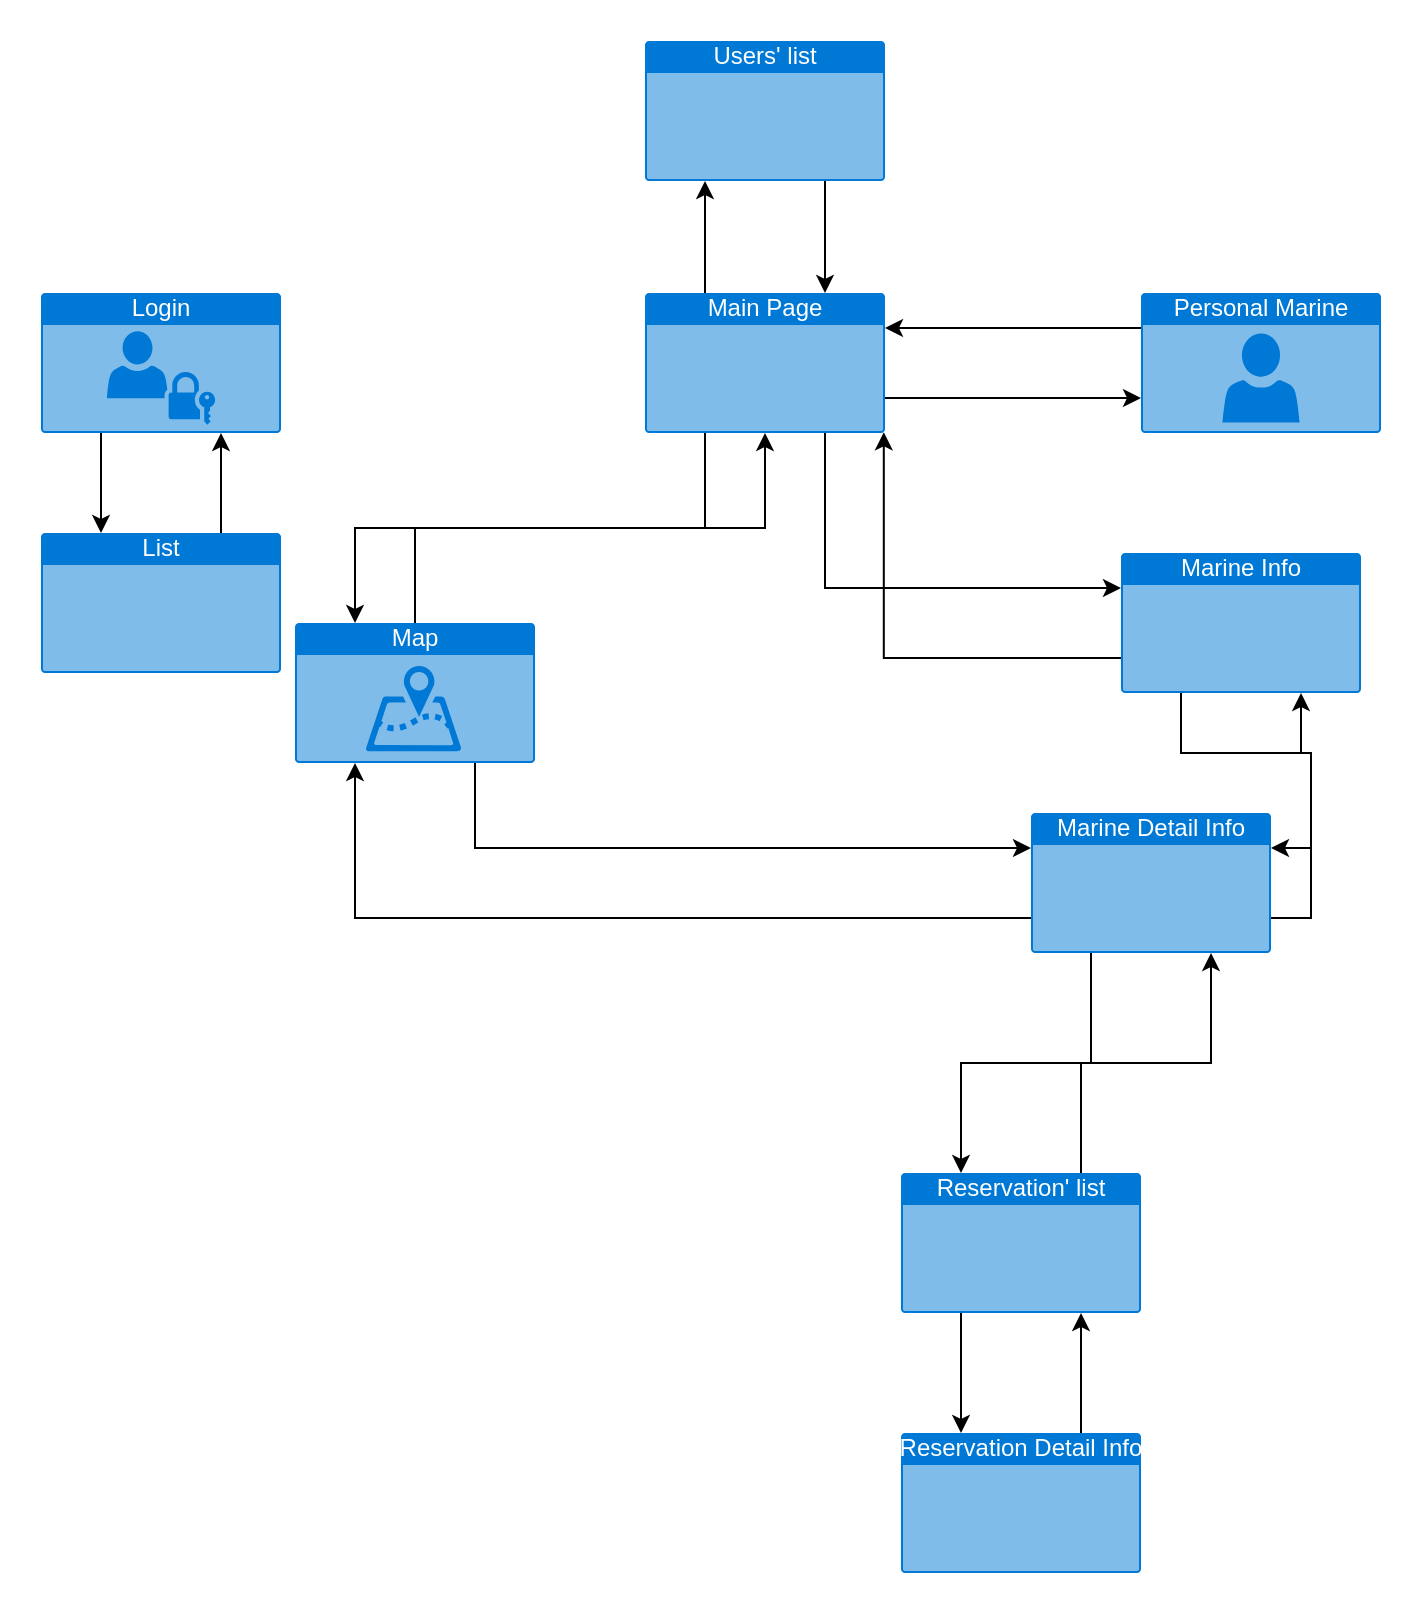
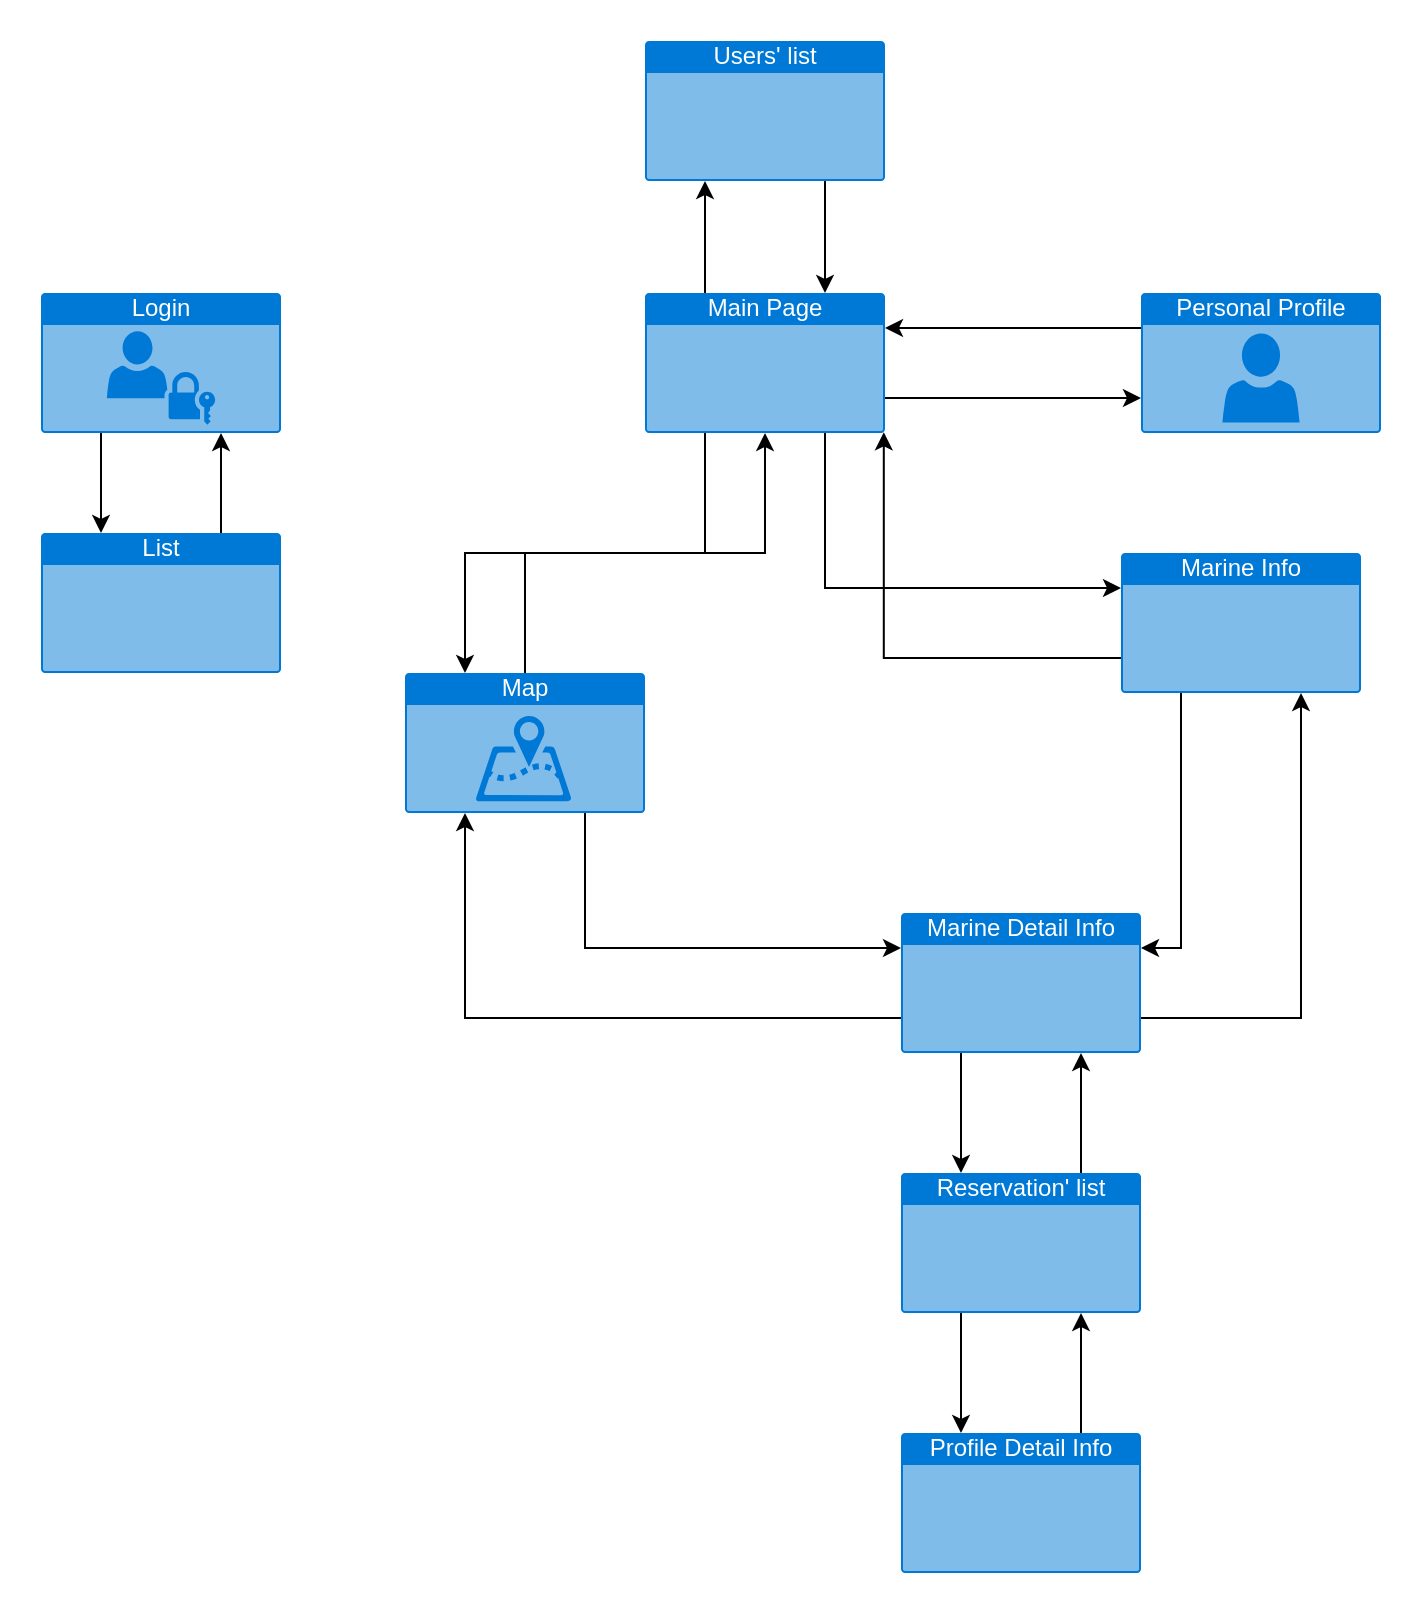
(1262, 309) -> (1262, 309)
(415, 693) -> (525, 743)
(1151, 883) -> (1021, 983)
(1022, 1449) -> (1022, 1449)
